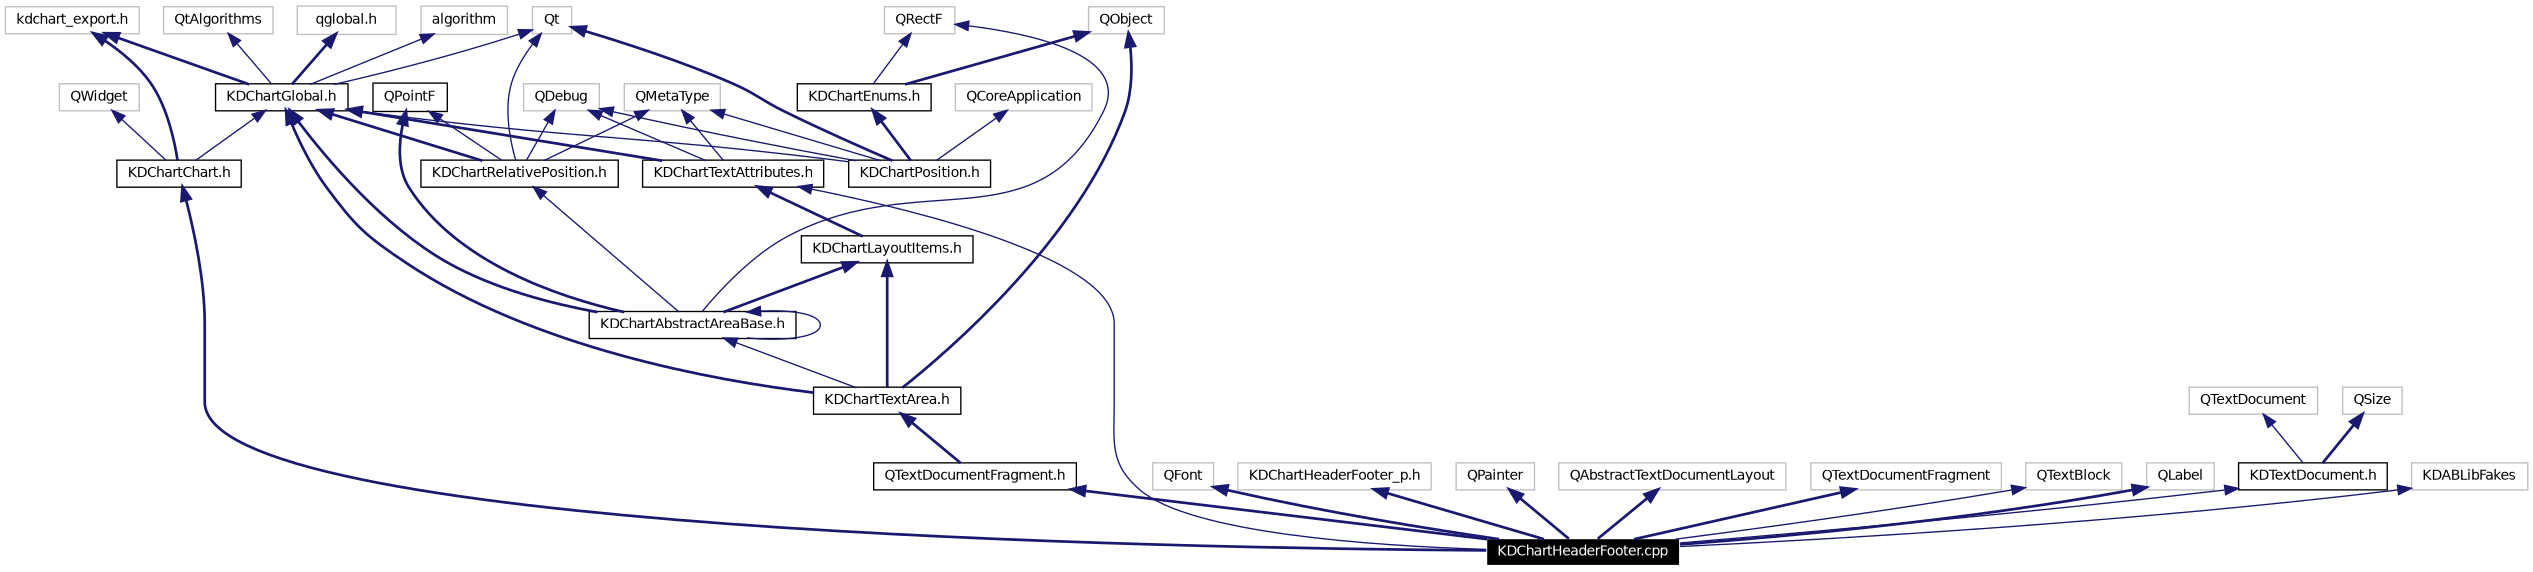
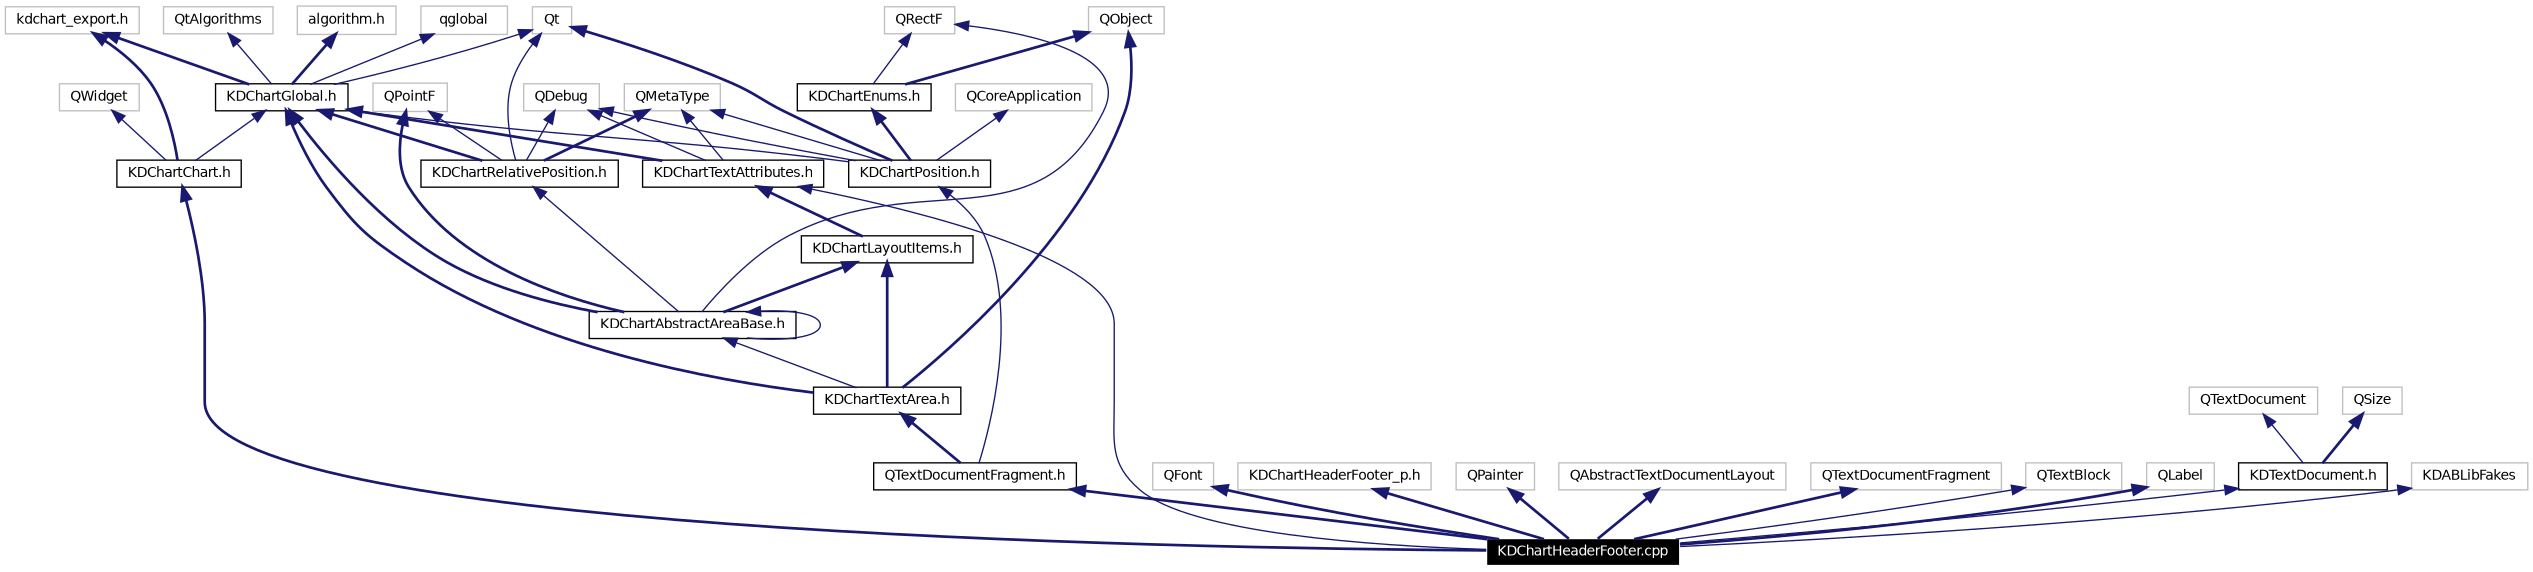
(347, 20) -> (347, 20)
(464, 20) -> (464, 20)
(410, 97) -> (410, 97)
(590, 138) -> (590, 138)
none -> (1001, 323)
